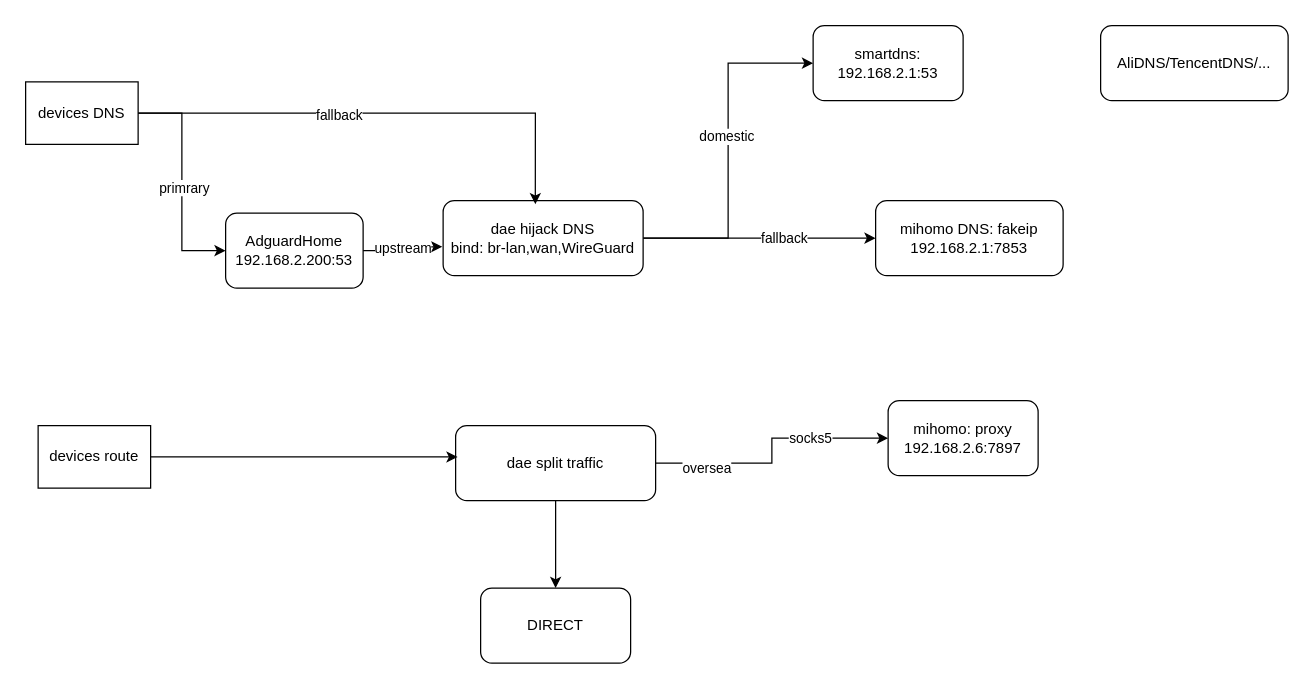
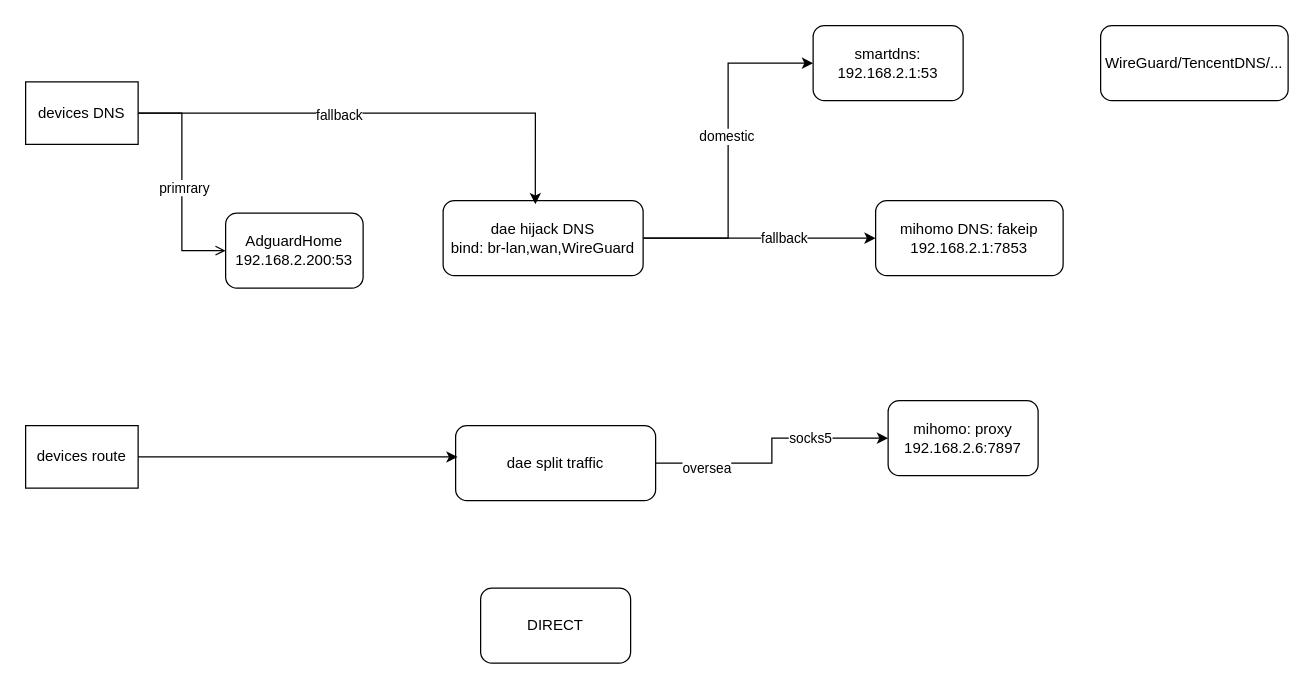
(1194, 63) -> (1194, 63)
(216, 251) -> (218, 251)
(400, 251) -> none
(94, 457) -> (82, 457)
(556, 540) -> none
